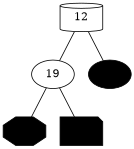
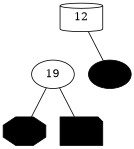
(67, 46) -> none
